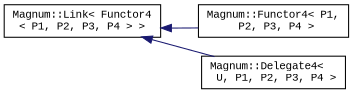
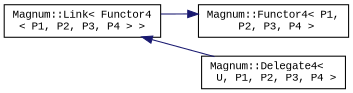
(185, 28) -> (174, 14)
